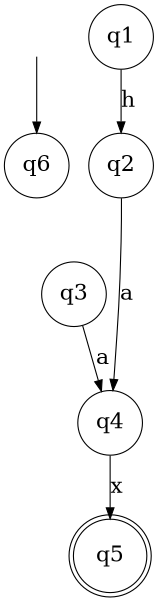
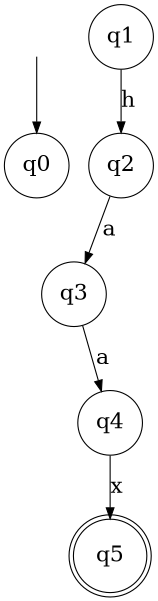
(37, 166) -> (37, 166)
(120, 289) -> (100, 225)
